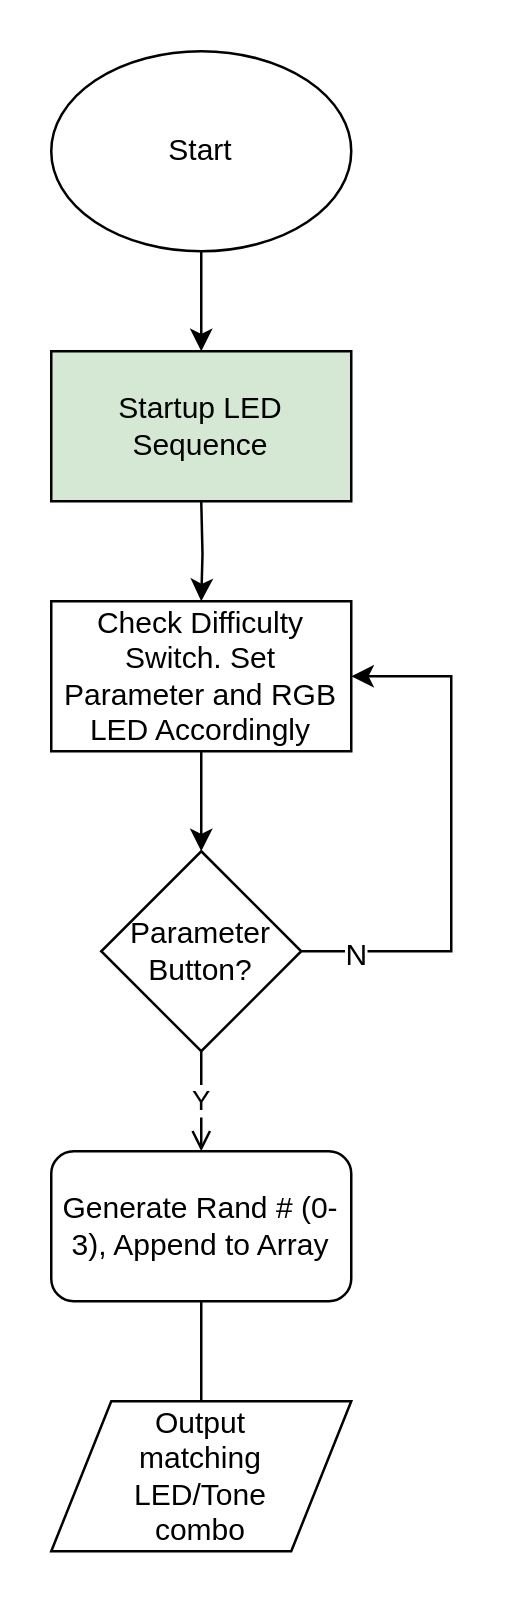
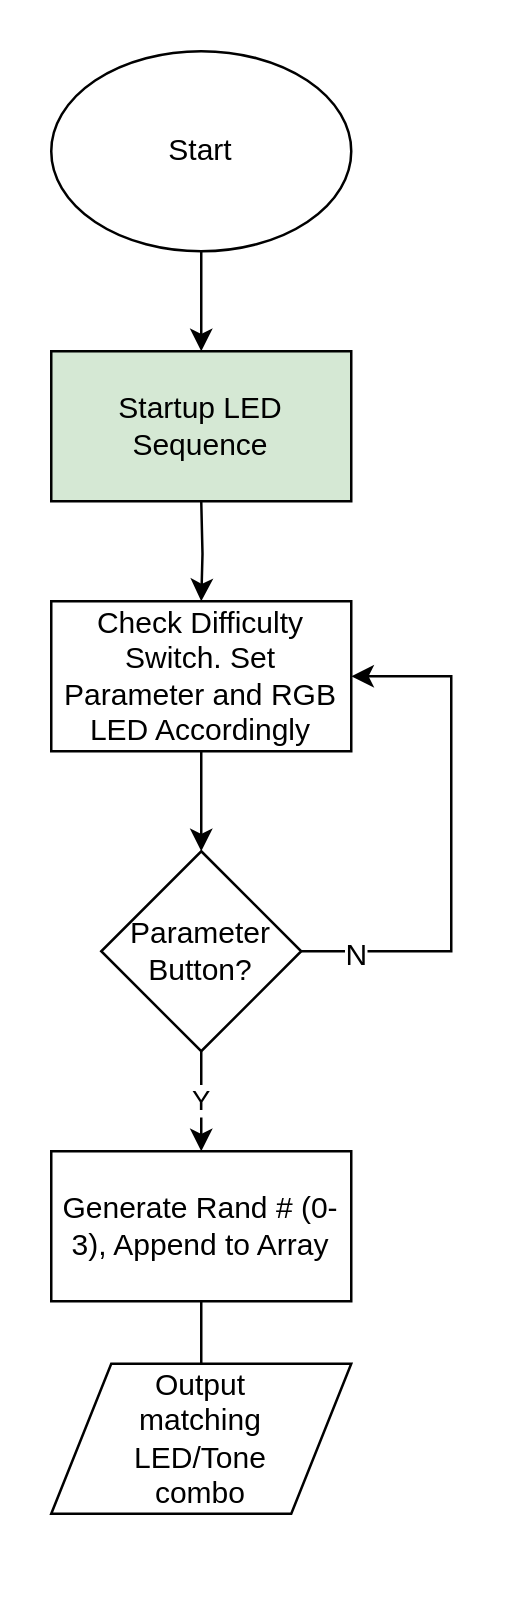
(201, 1137) -> (201, 1133)
(201, 1226) -> (201, 1226)
(201, 1476) -> (201, 1439)
